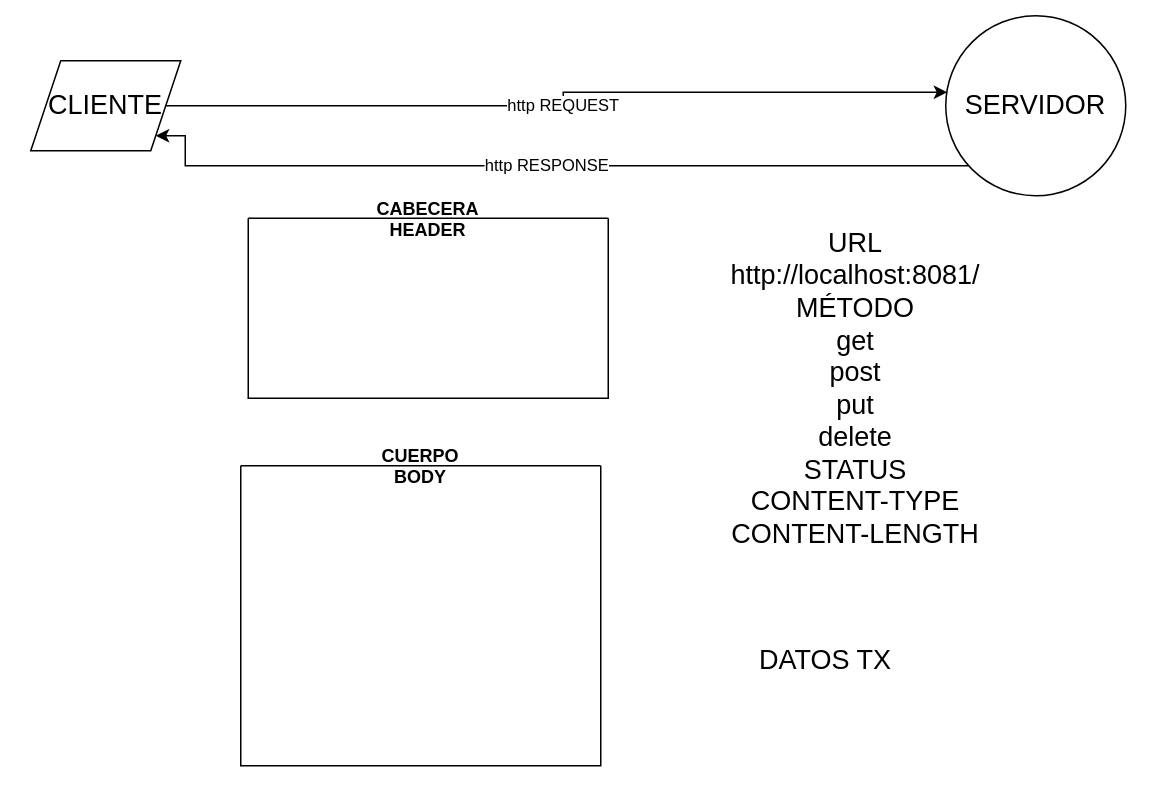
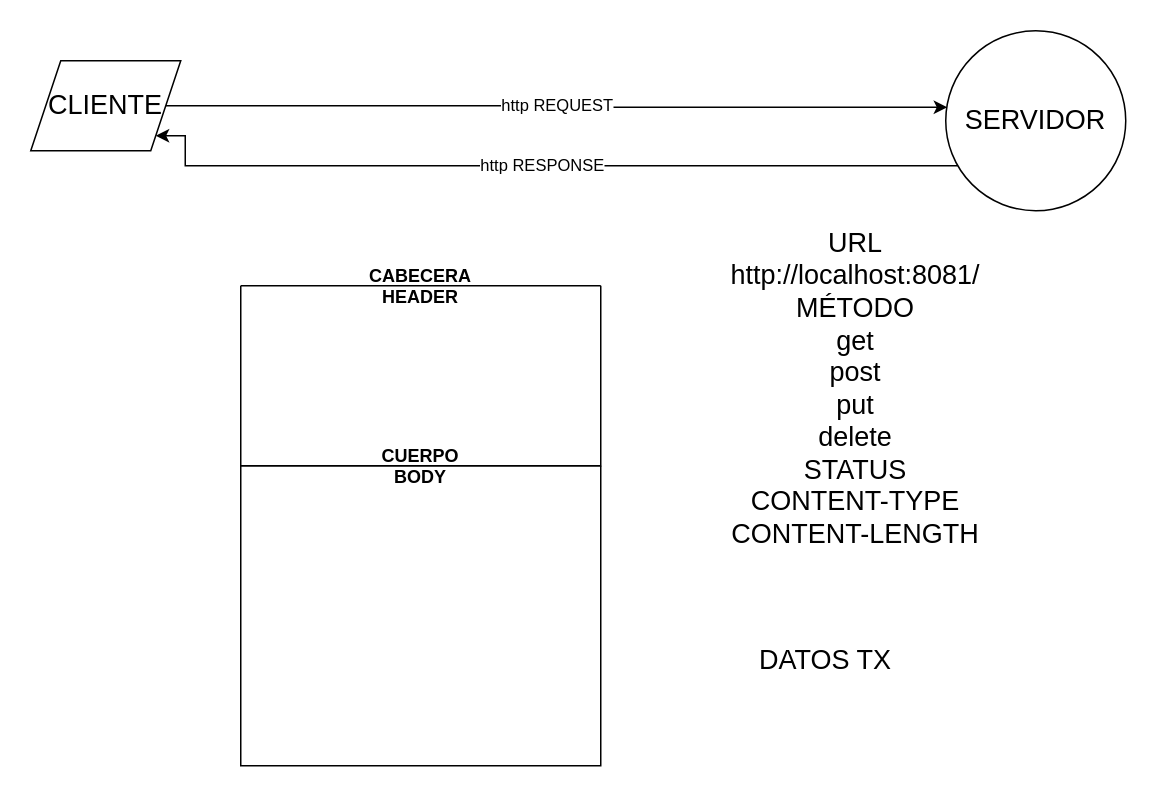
(1036, 106) -> (1036, 121)
(428, 308) -> (421, 376)
